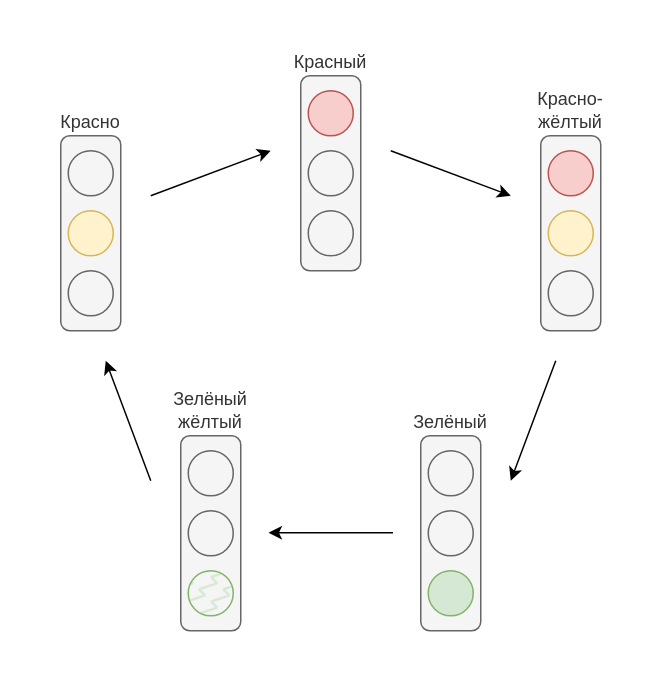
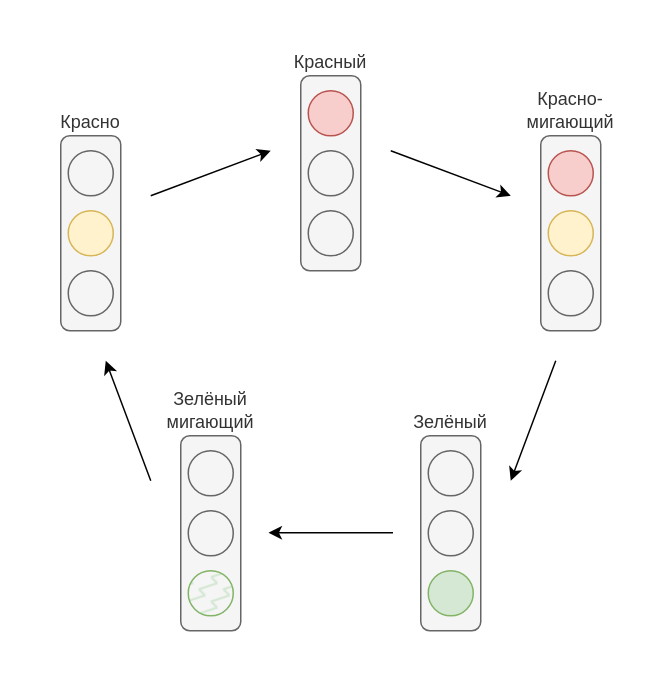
(571, 99) -> (571, 99)
(211, 399) -> (211, 399)
